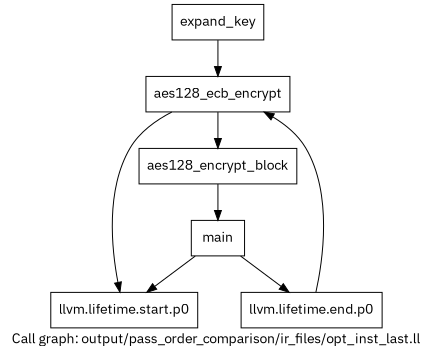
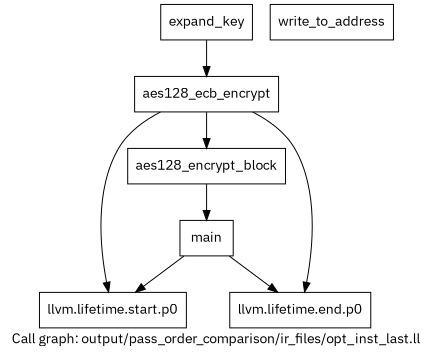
none -> (332, 22)
(321, 196) -> (308, 186)
